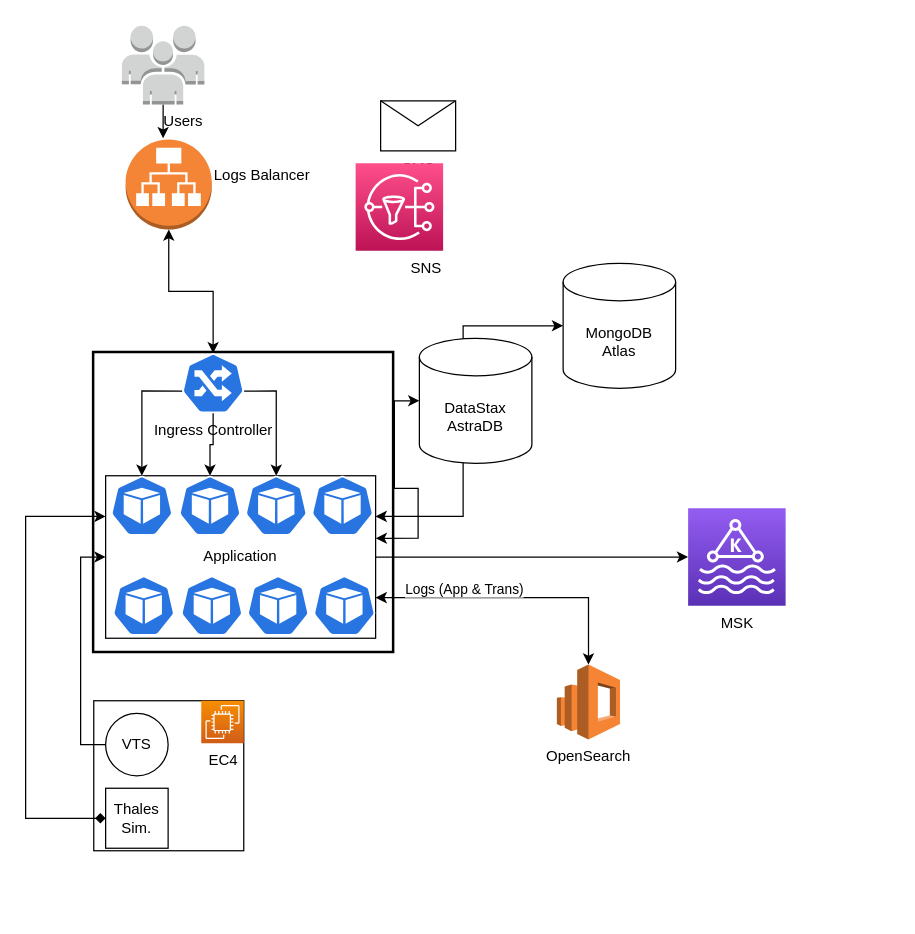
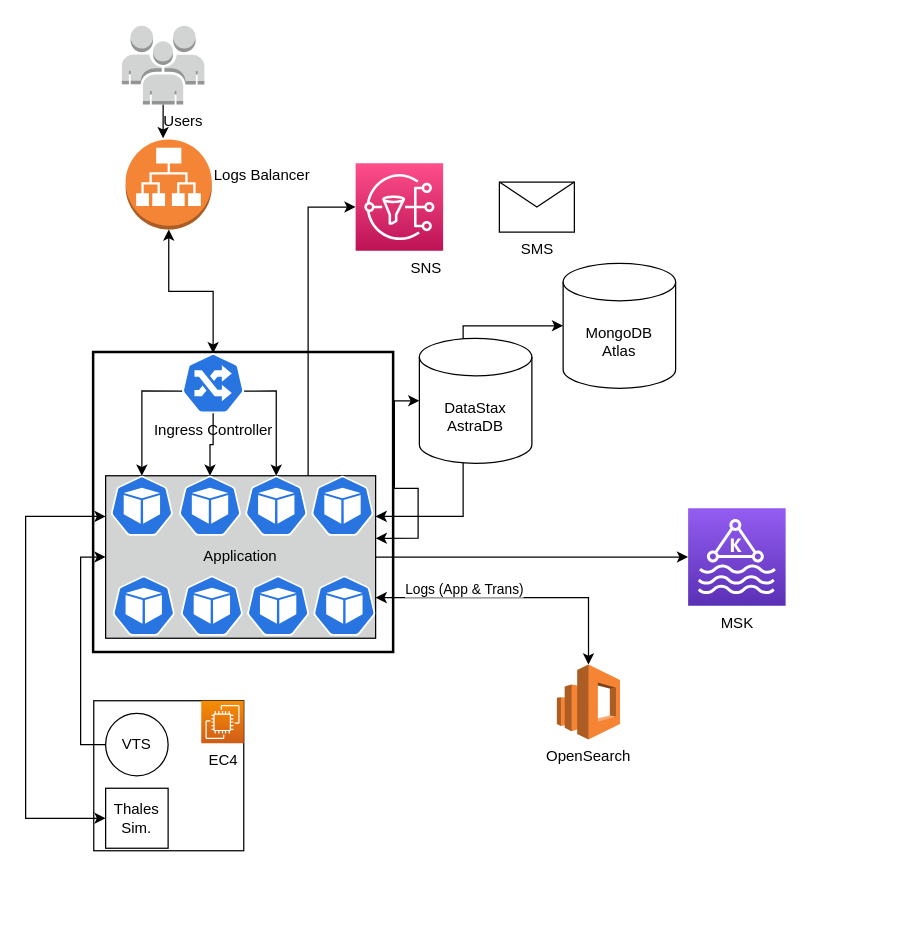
(418, 126) -> (537, 207)
none -> (308, 322)
(241, 557) -> (241, 557)
(95, 818) -> (96, 818)
